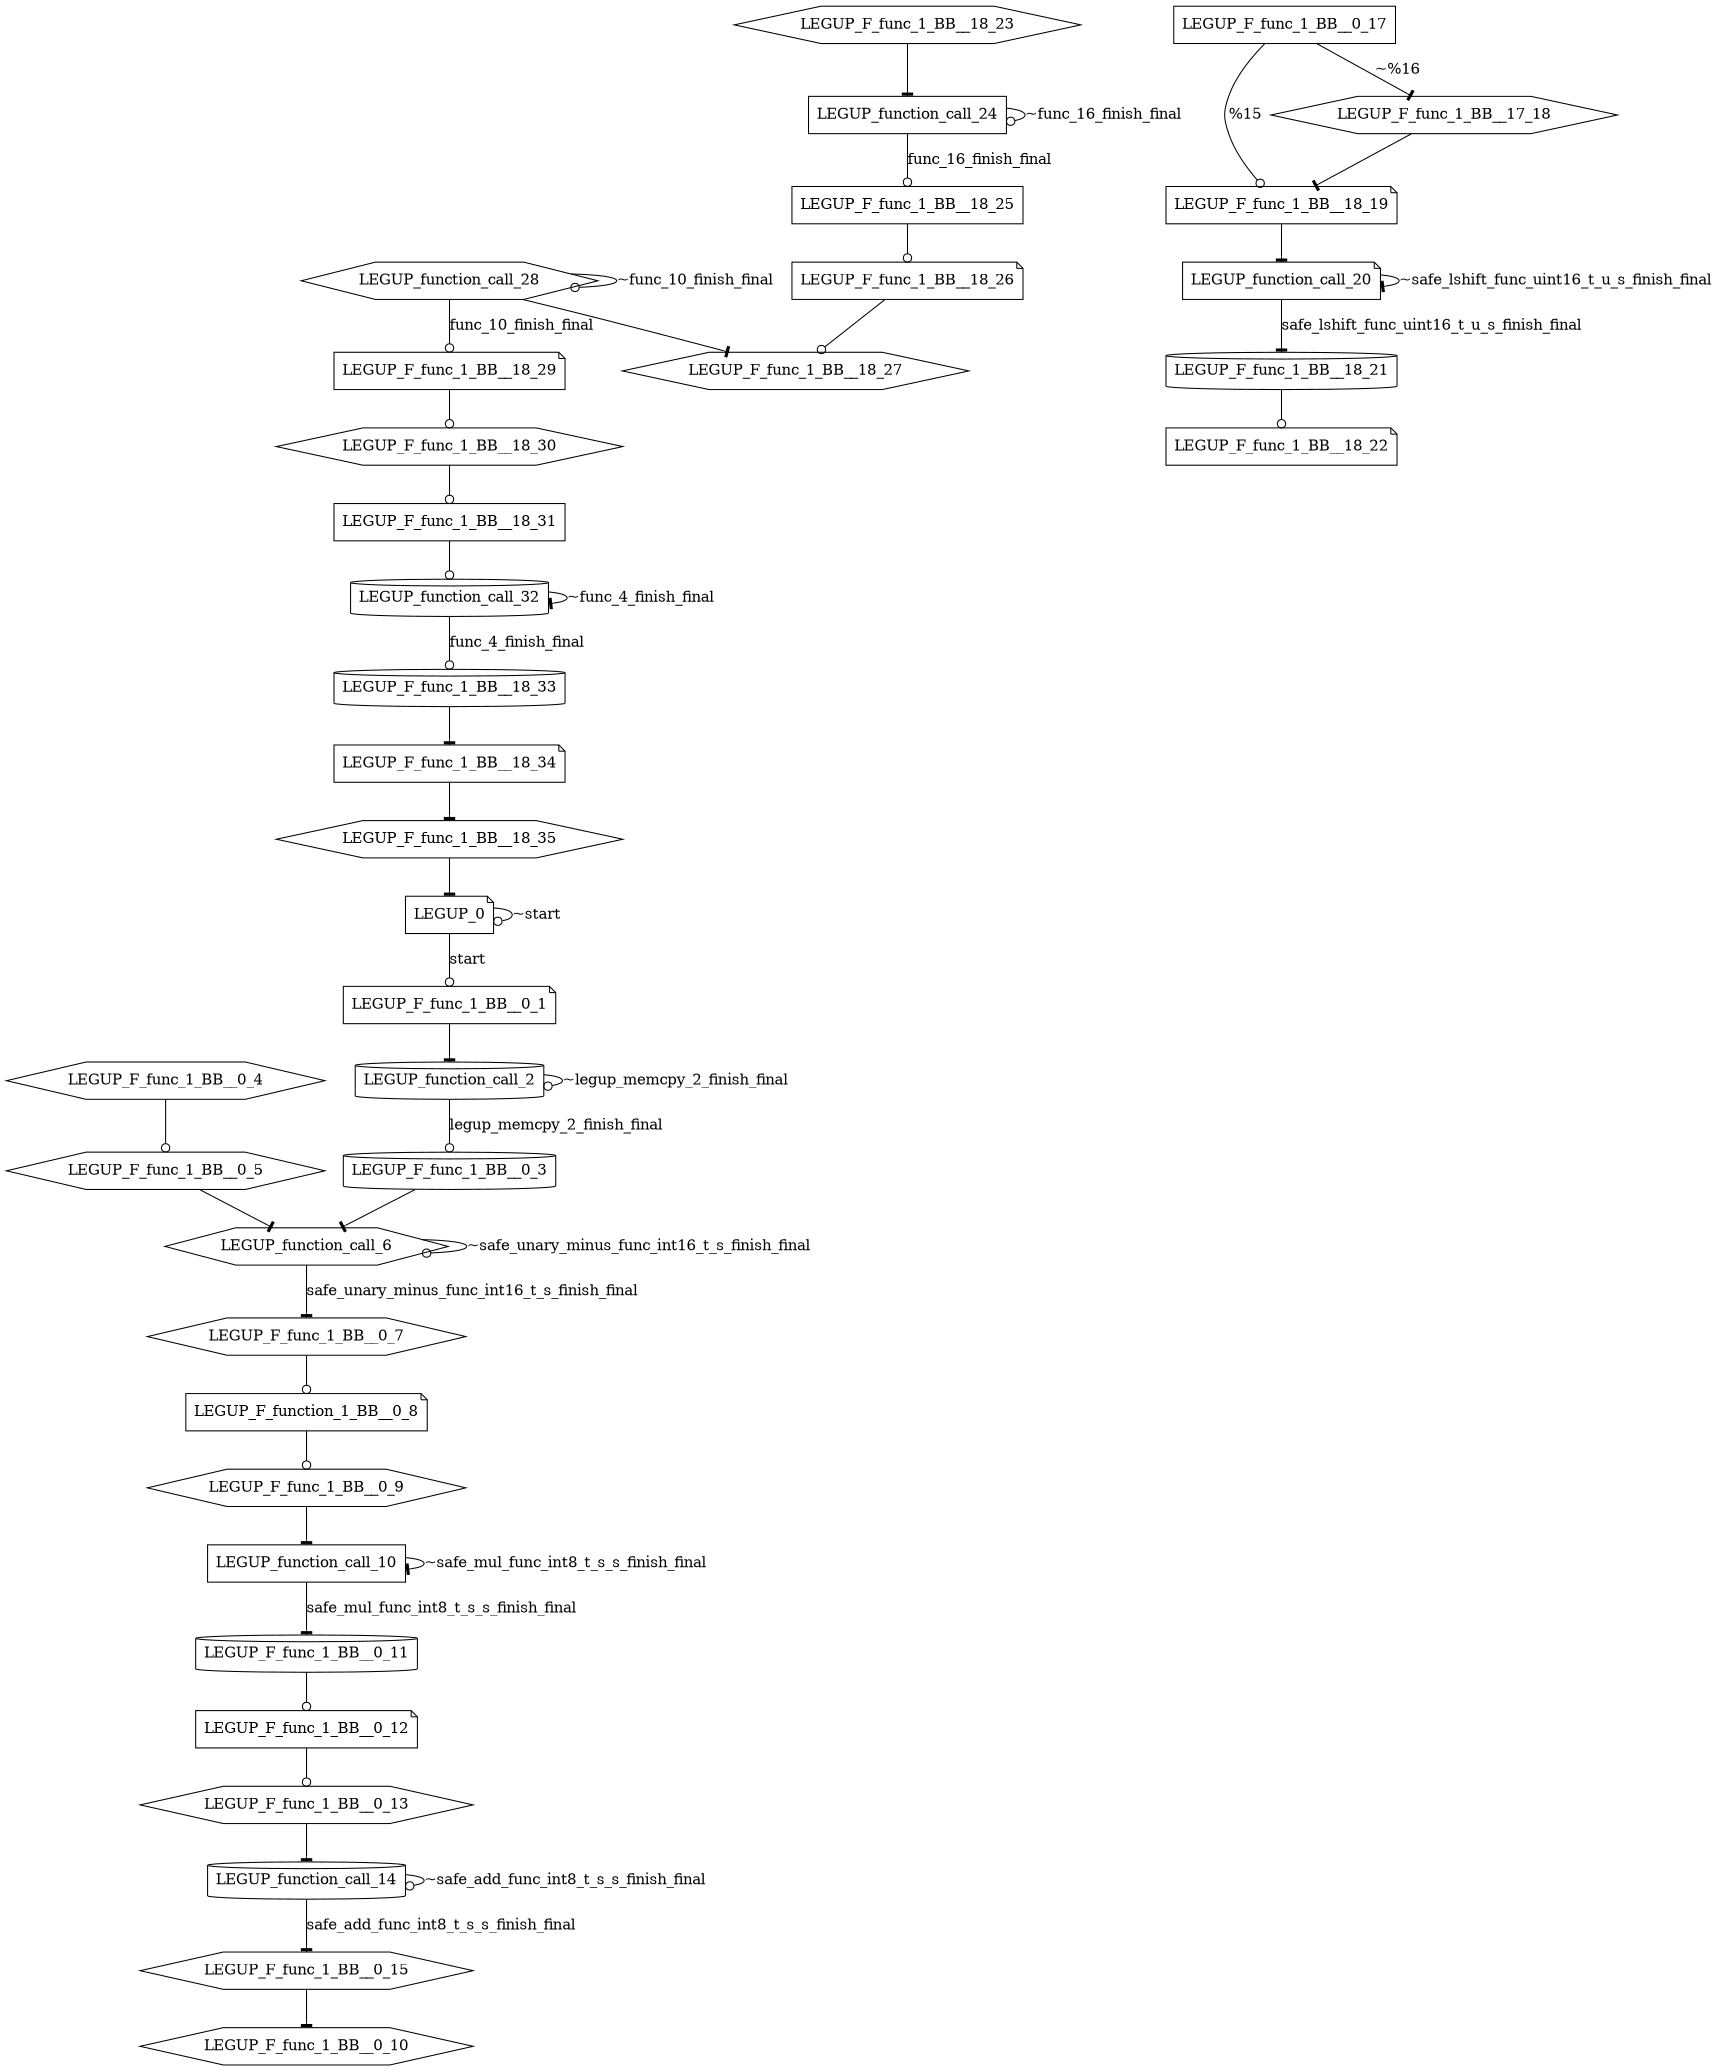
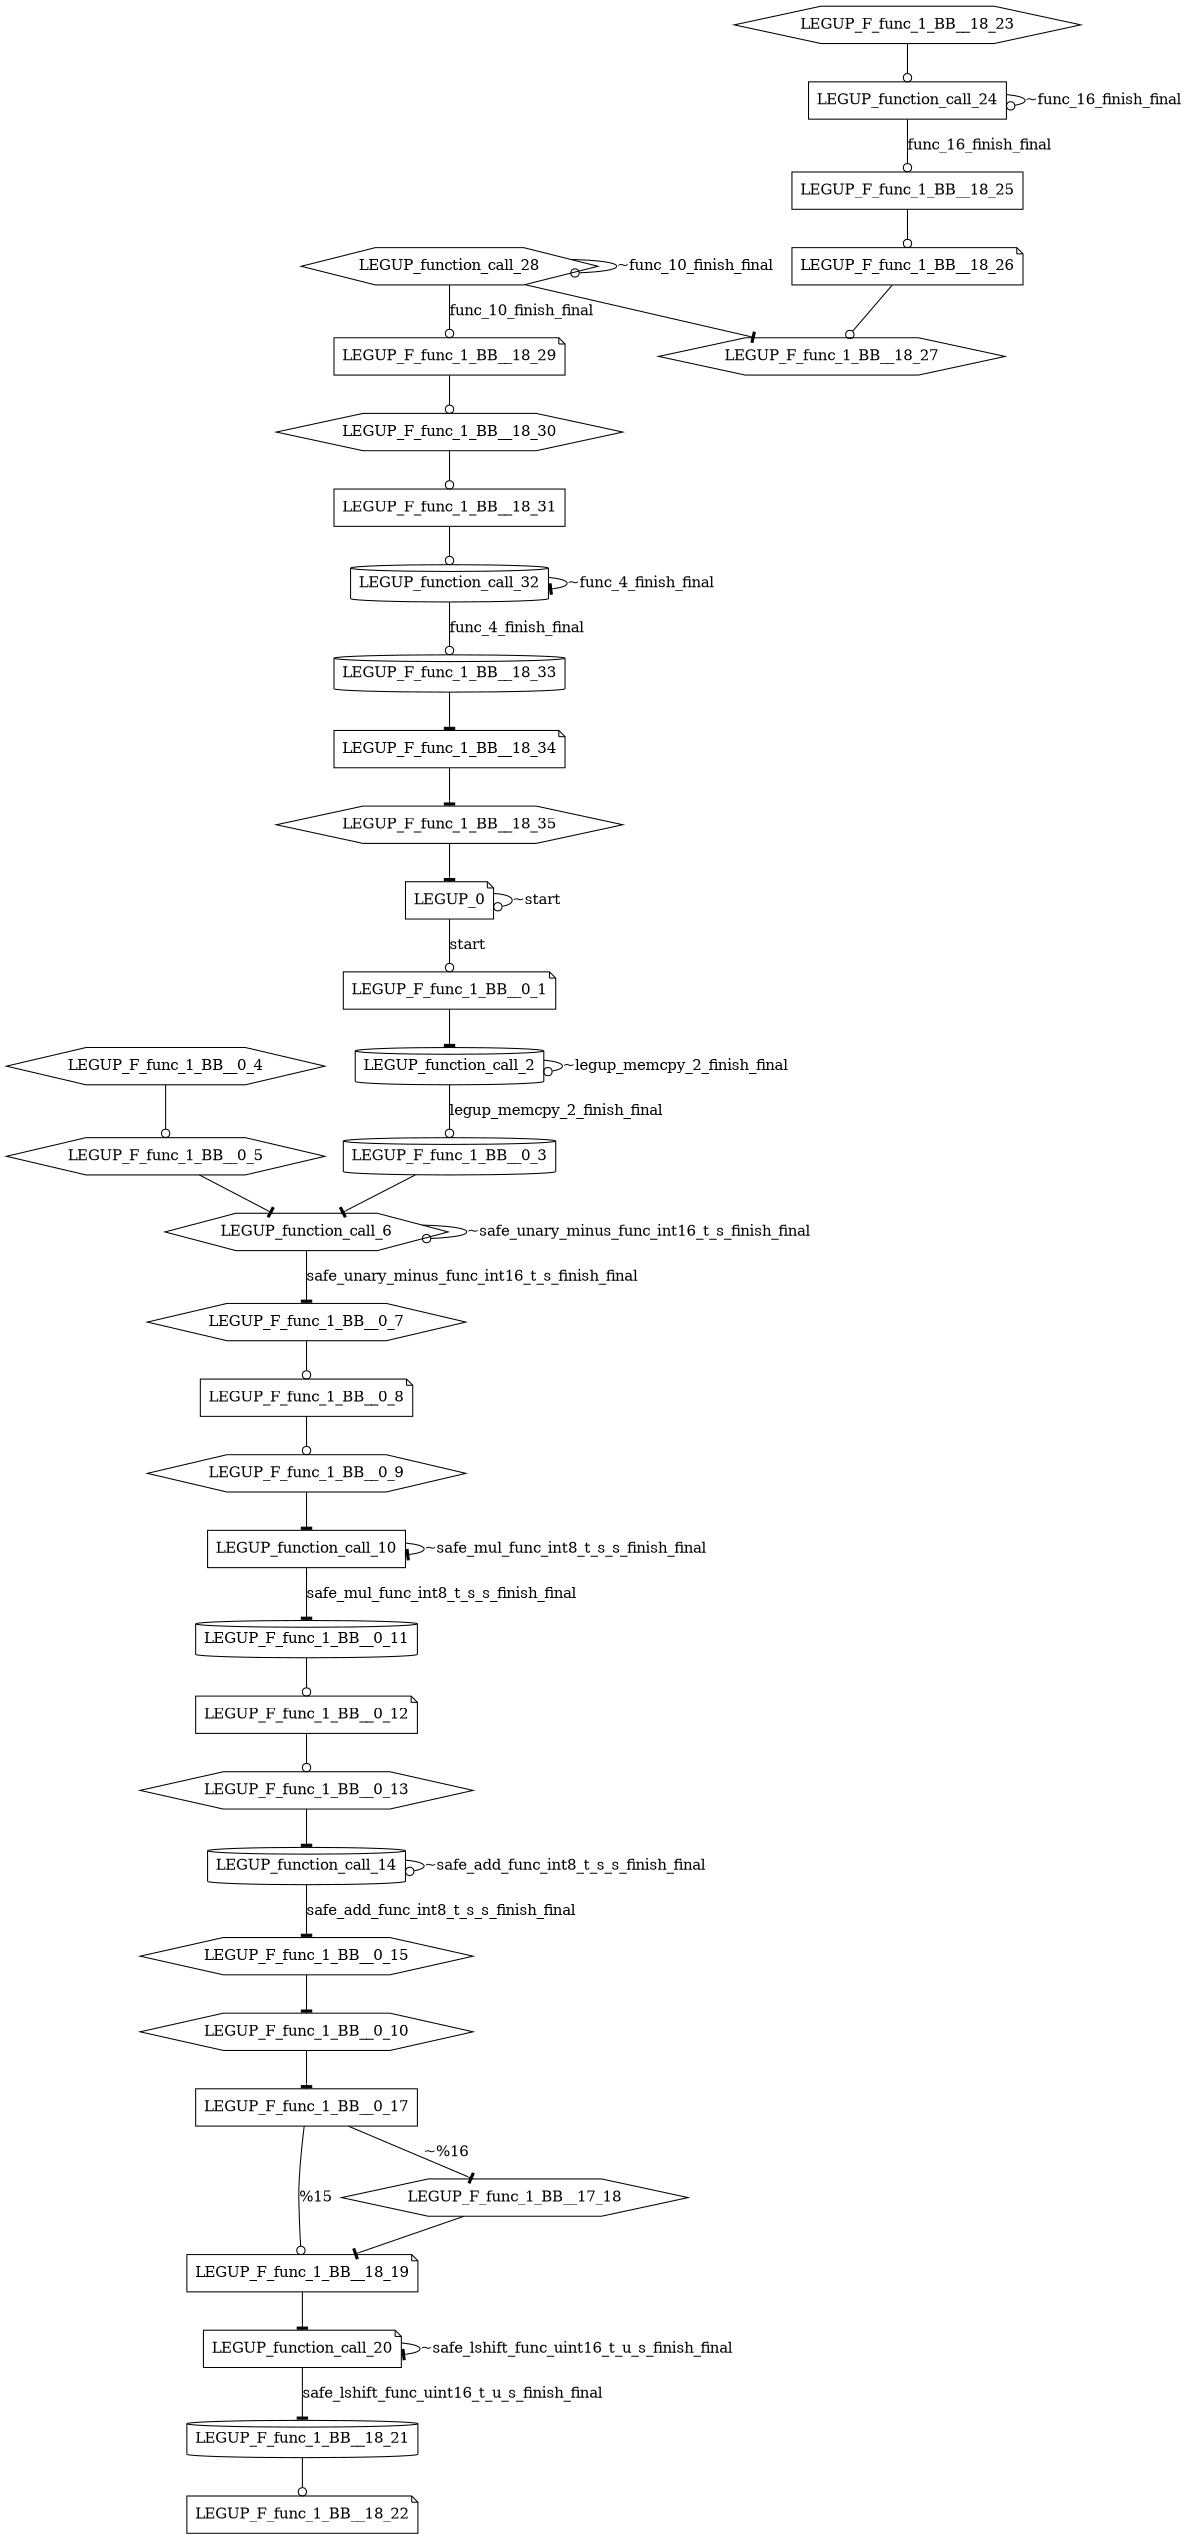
(907, 67) -> (907, 59)
(307, 1412) -> (307, 1398)
none -> (307, 2067)
